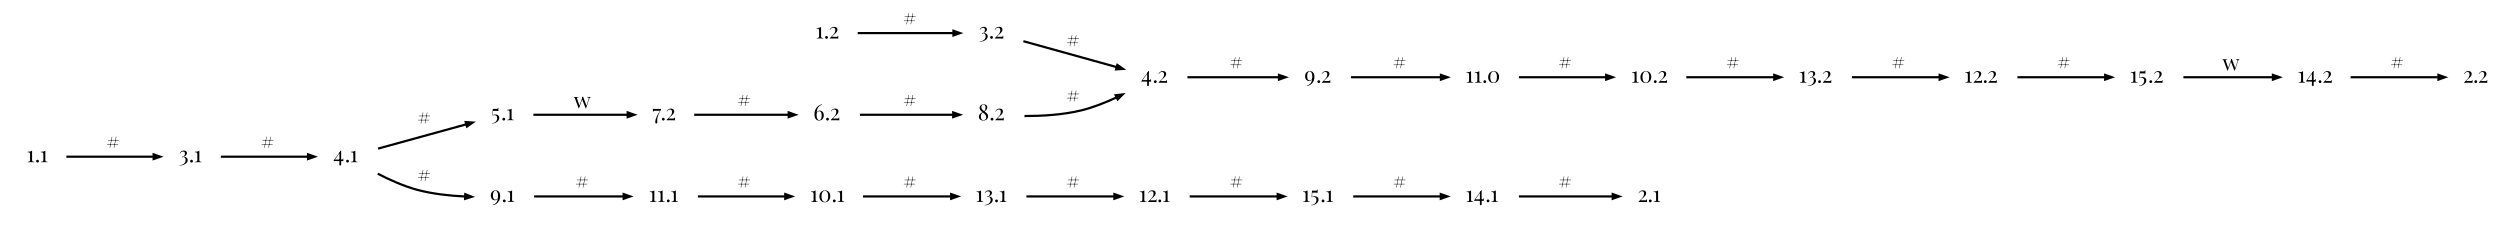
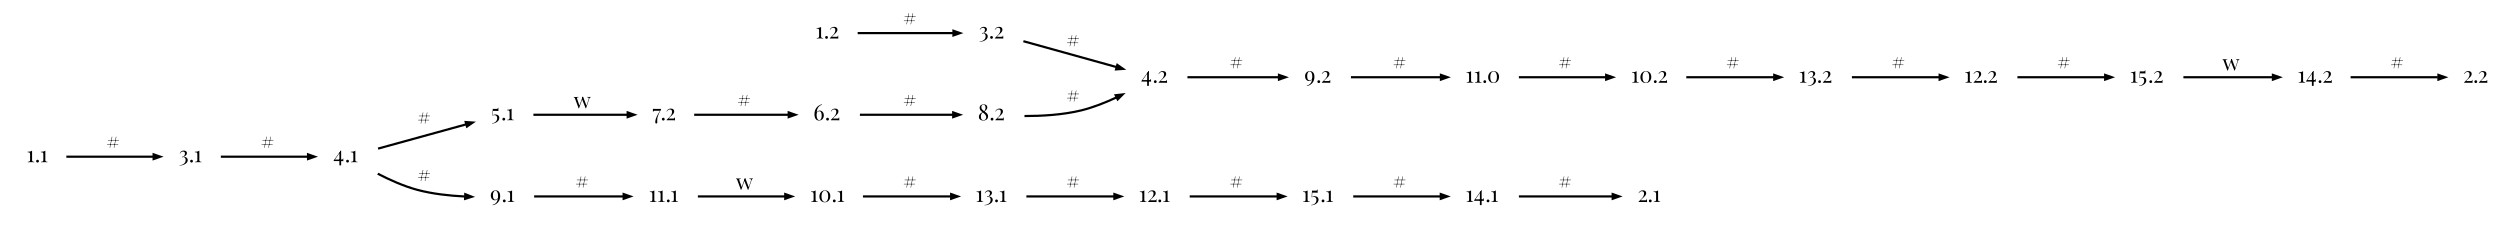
(745, 184) -> (745, 184)
